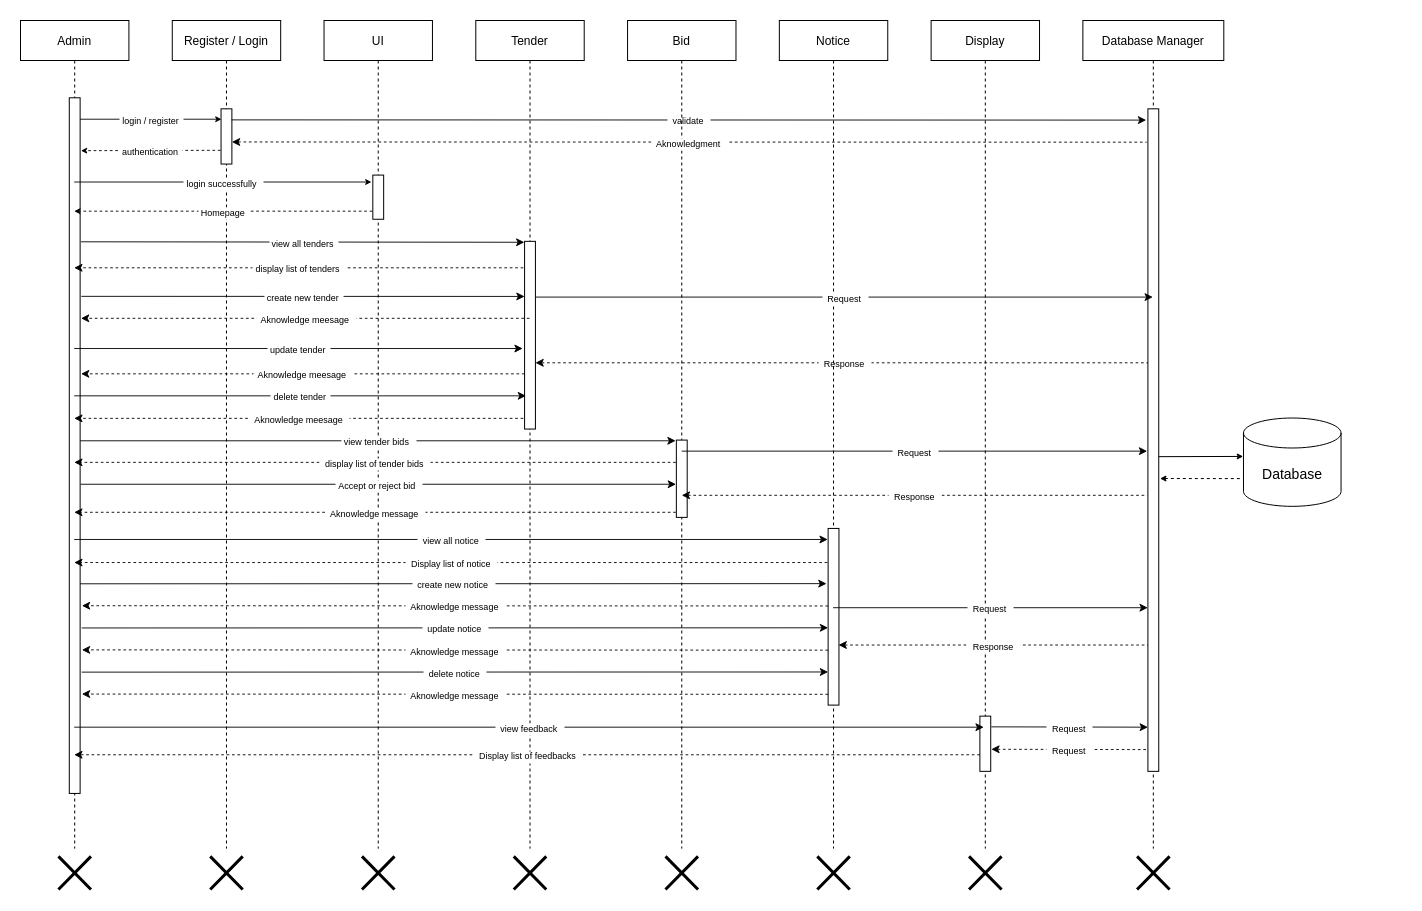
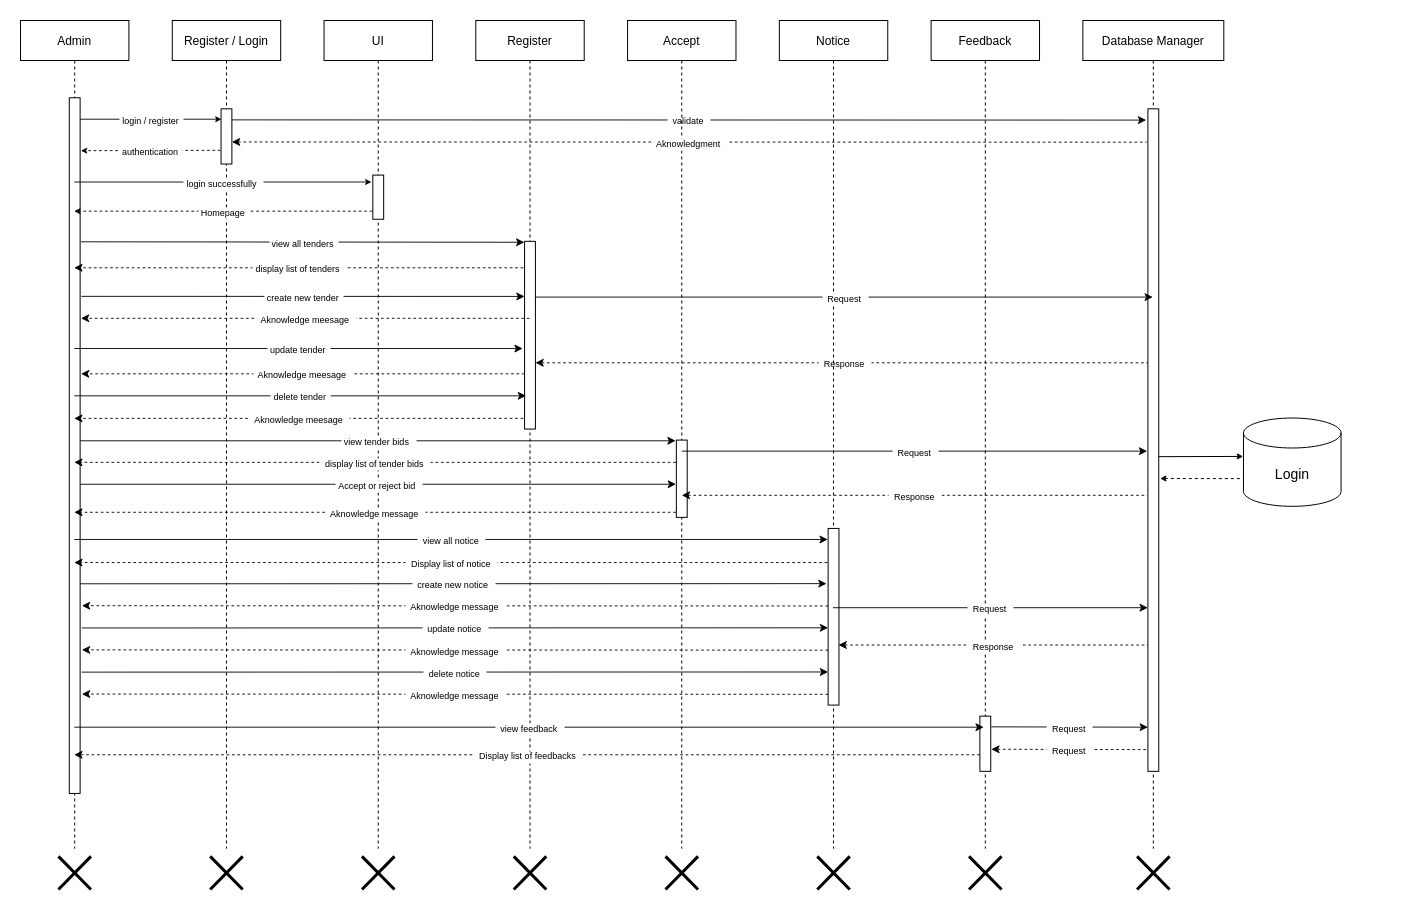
(530, 41) -> (530, 41)
(681, 41) -> (681, 41)
(985, 41) -> (985, 41)
(1293, 475) -> (1293, 475)
